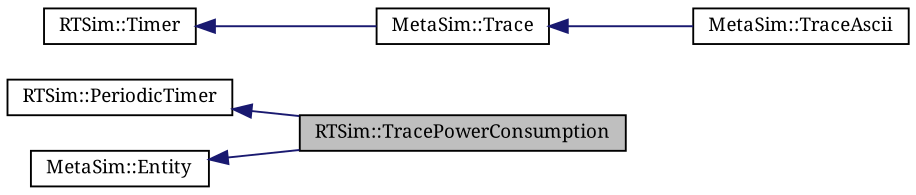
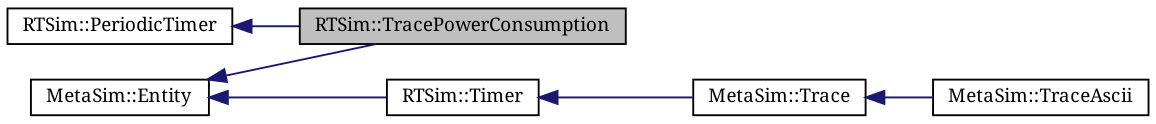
none -> (307, 97)
